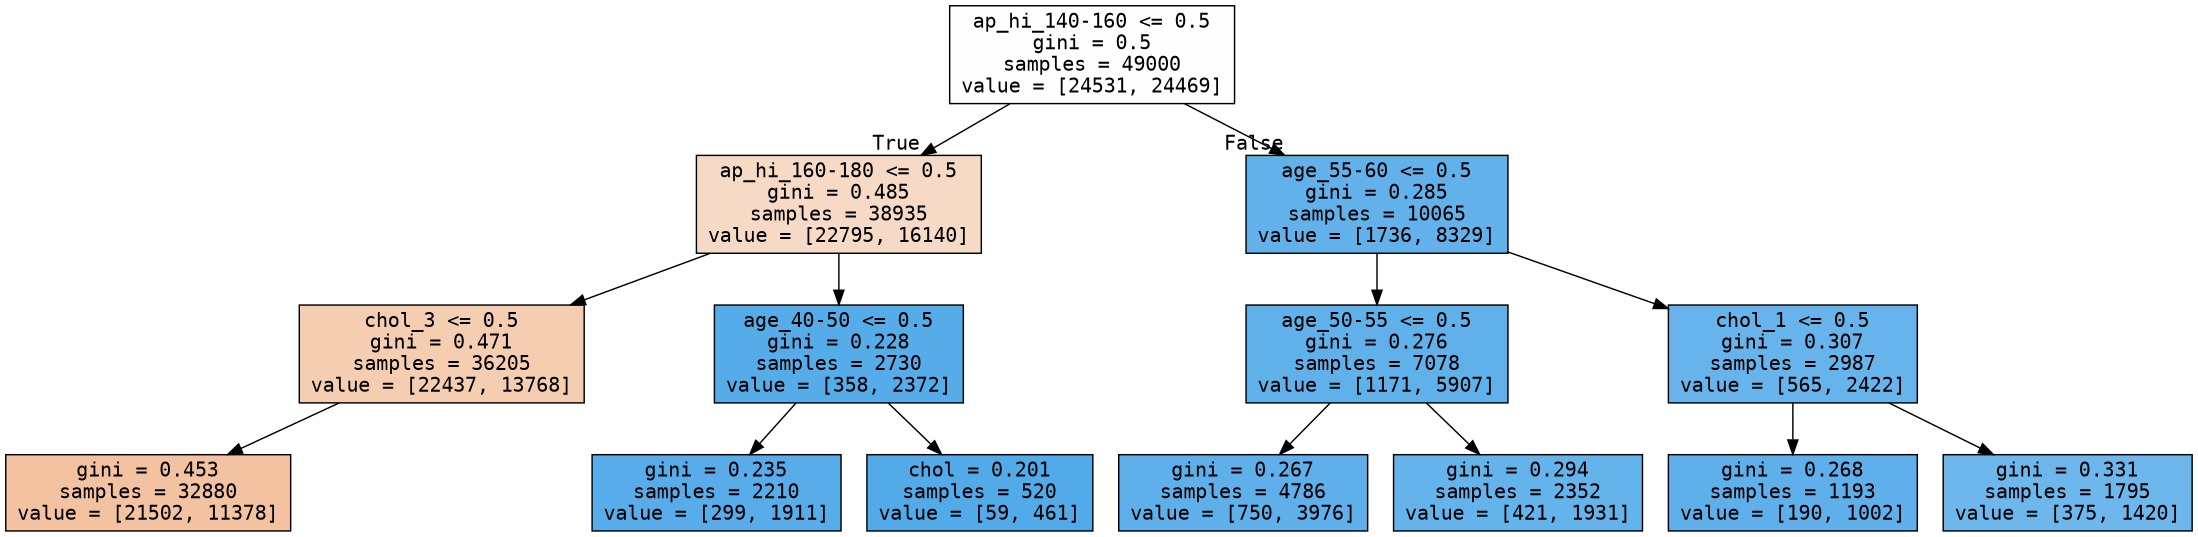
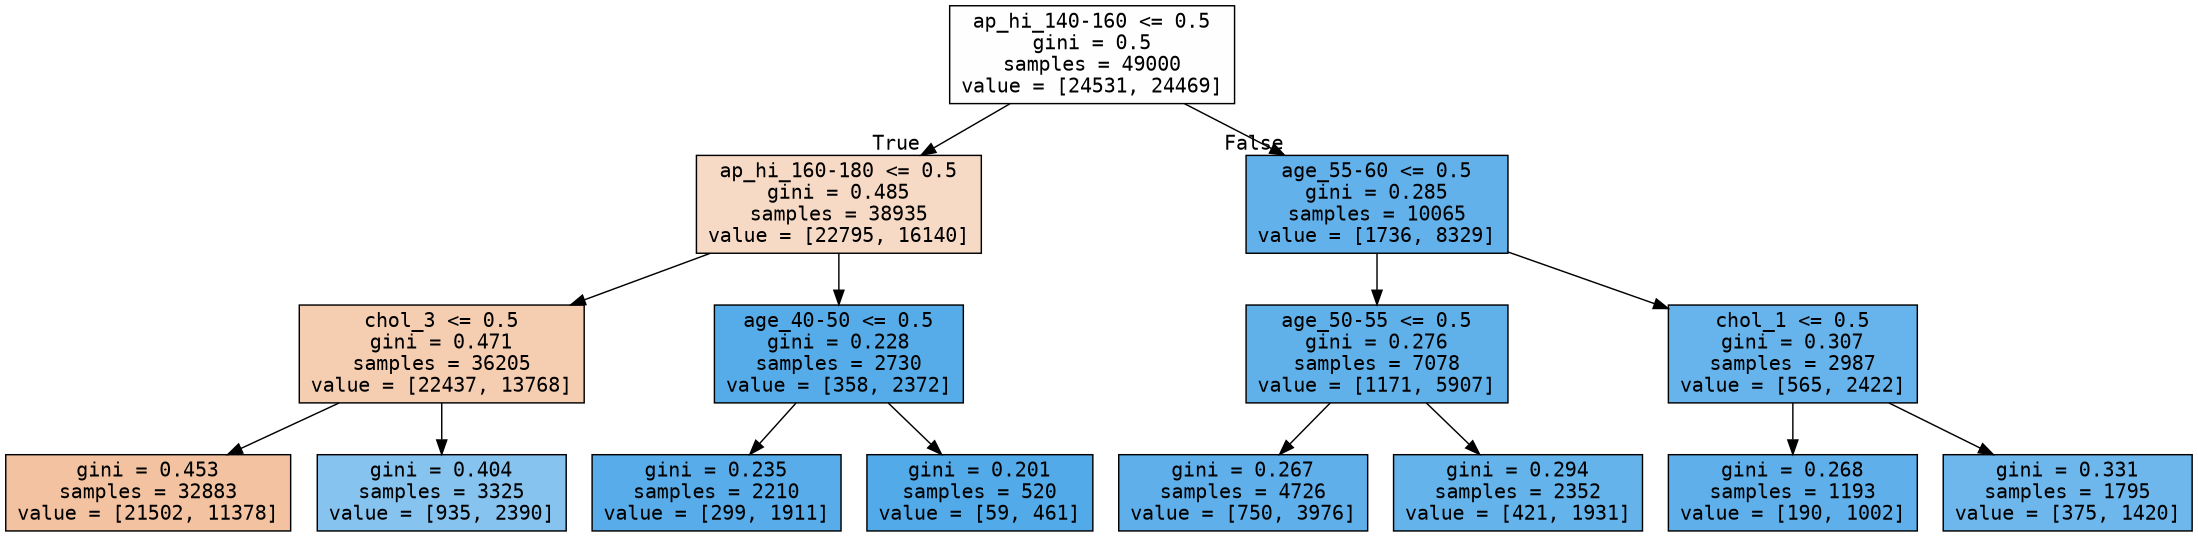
(148, 493) -> (148, 493)
none -> (442, 493)
(980, 493) -> (980, 493)
(1243, 493) -> (1243, 493)
